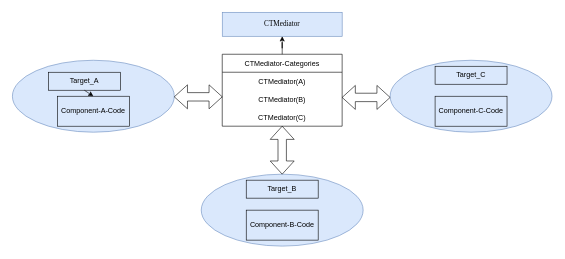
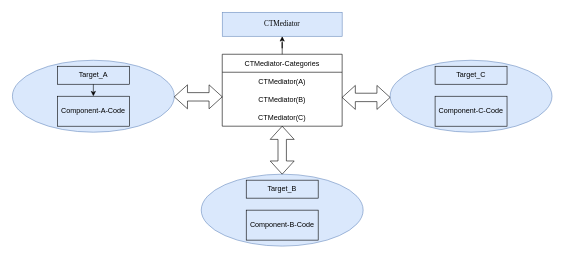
(84, 81) -> (93, 75)
